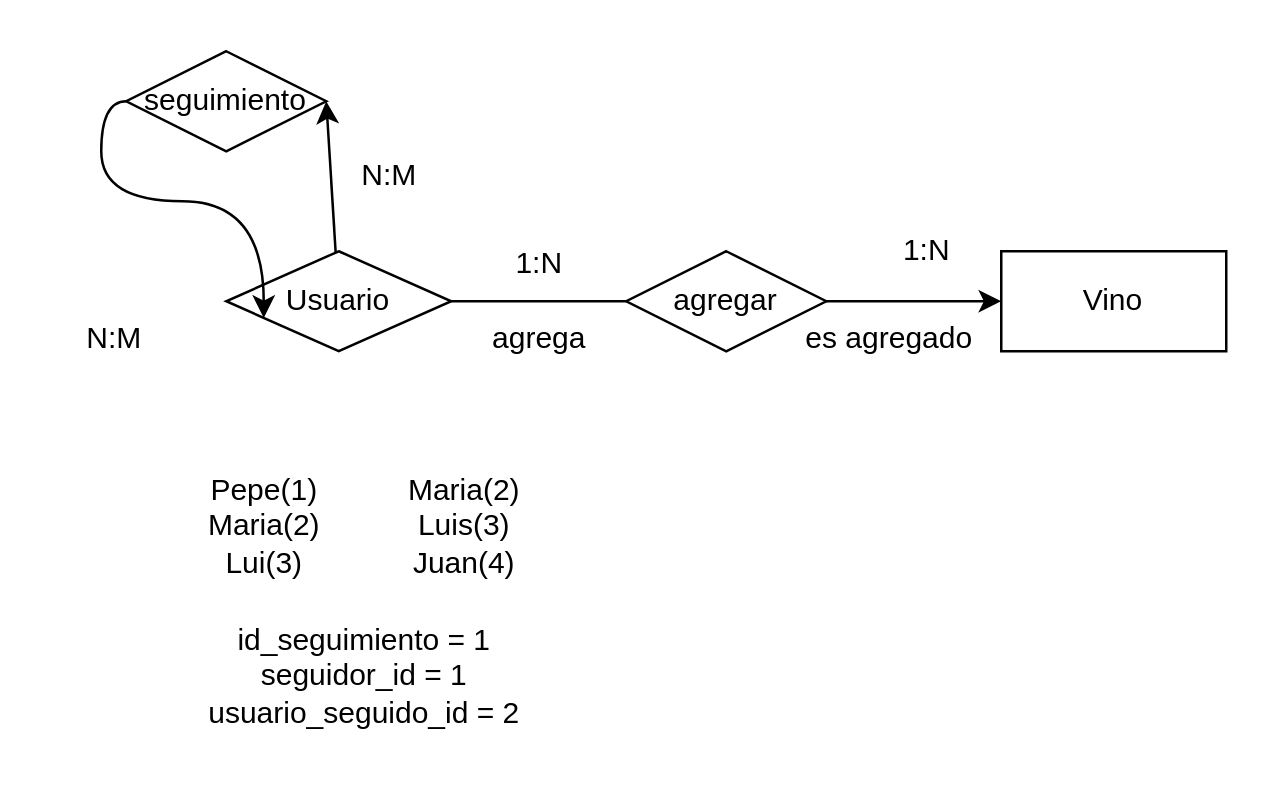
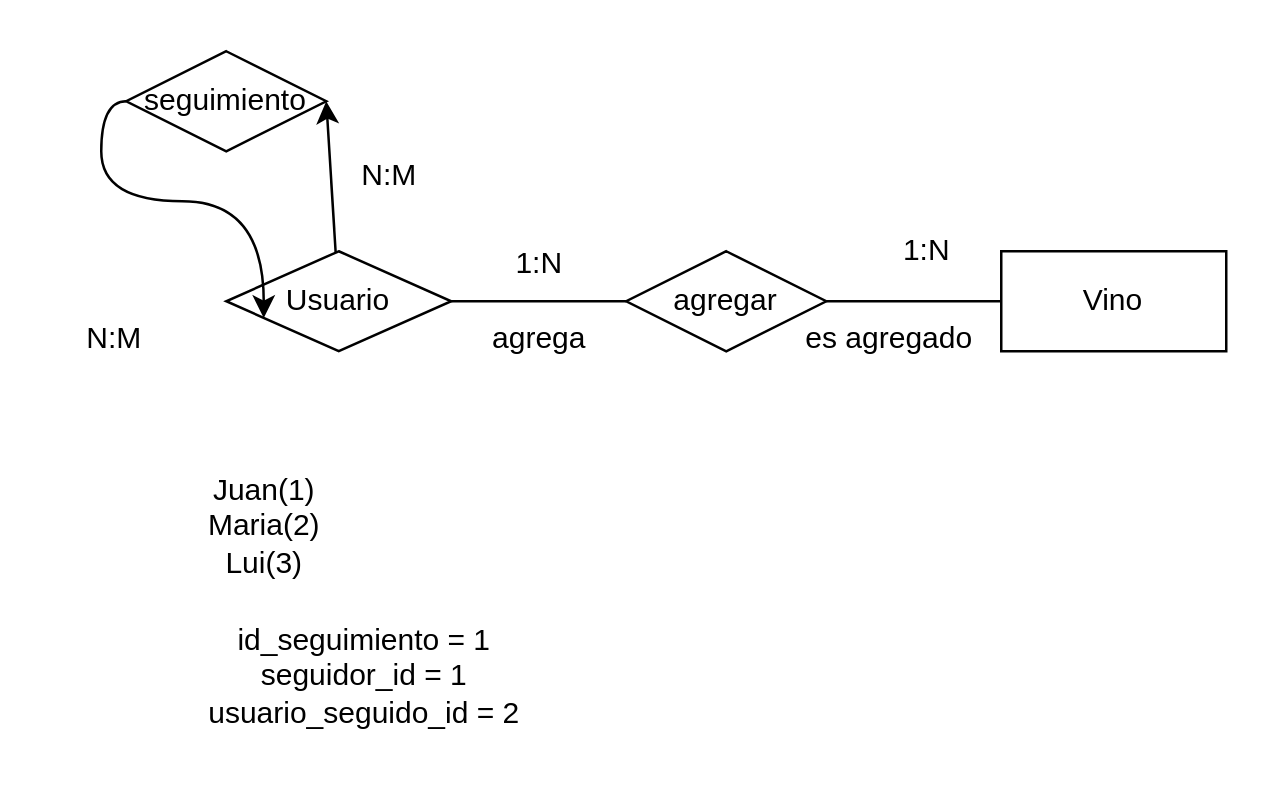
(983, 301) -> (990, 301)
(265, 526) -> (265, 526)
(464, 526) -> none
